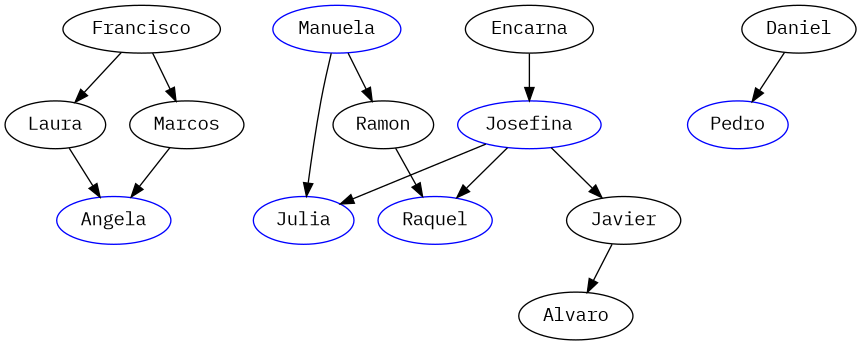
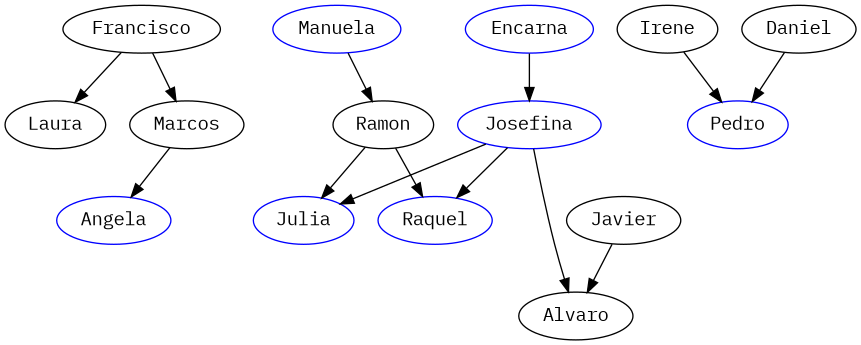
(529, 29) -> (529, 29)
none -> (667, 29)
(318, 118) -> (348, 168)
(81, 167) -> none
(572, 168) -> (547, 214)
